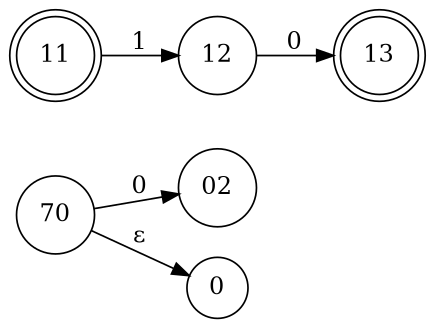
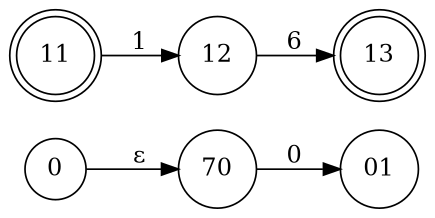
(295, 43) -> (295, 43)
(217, 188) -> (379, 169)
(133, 250) -> (124, 169)
